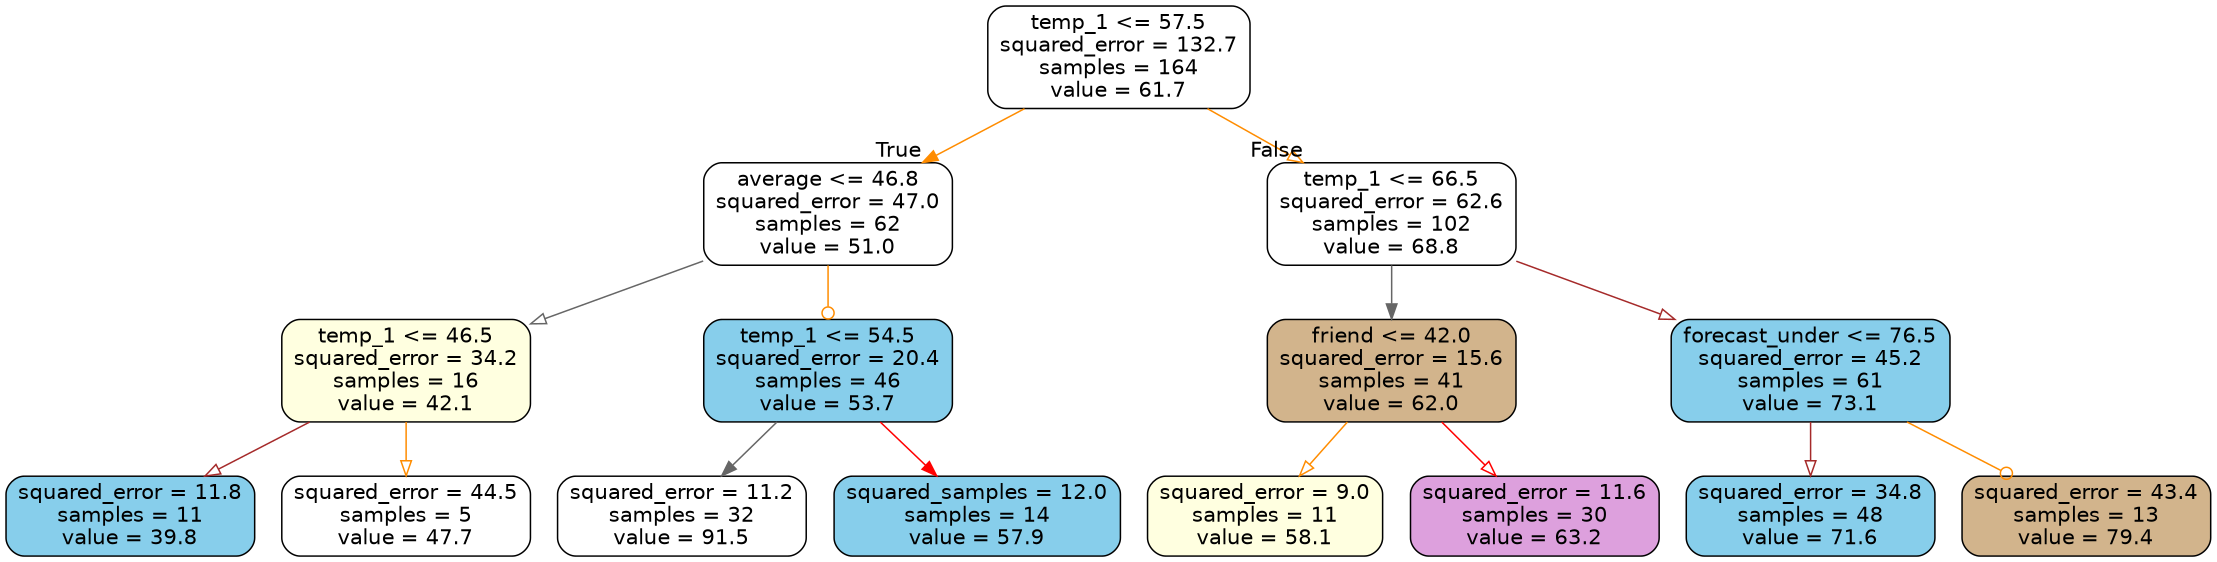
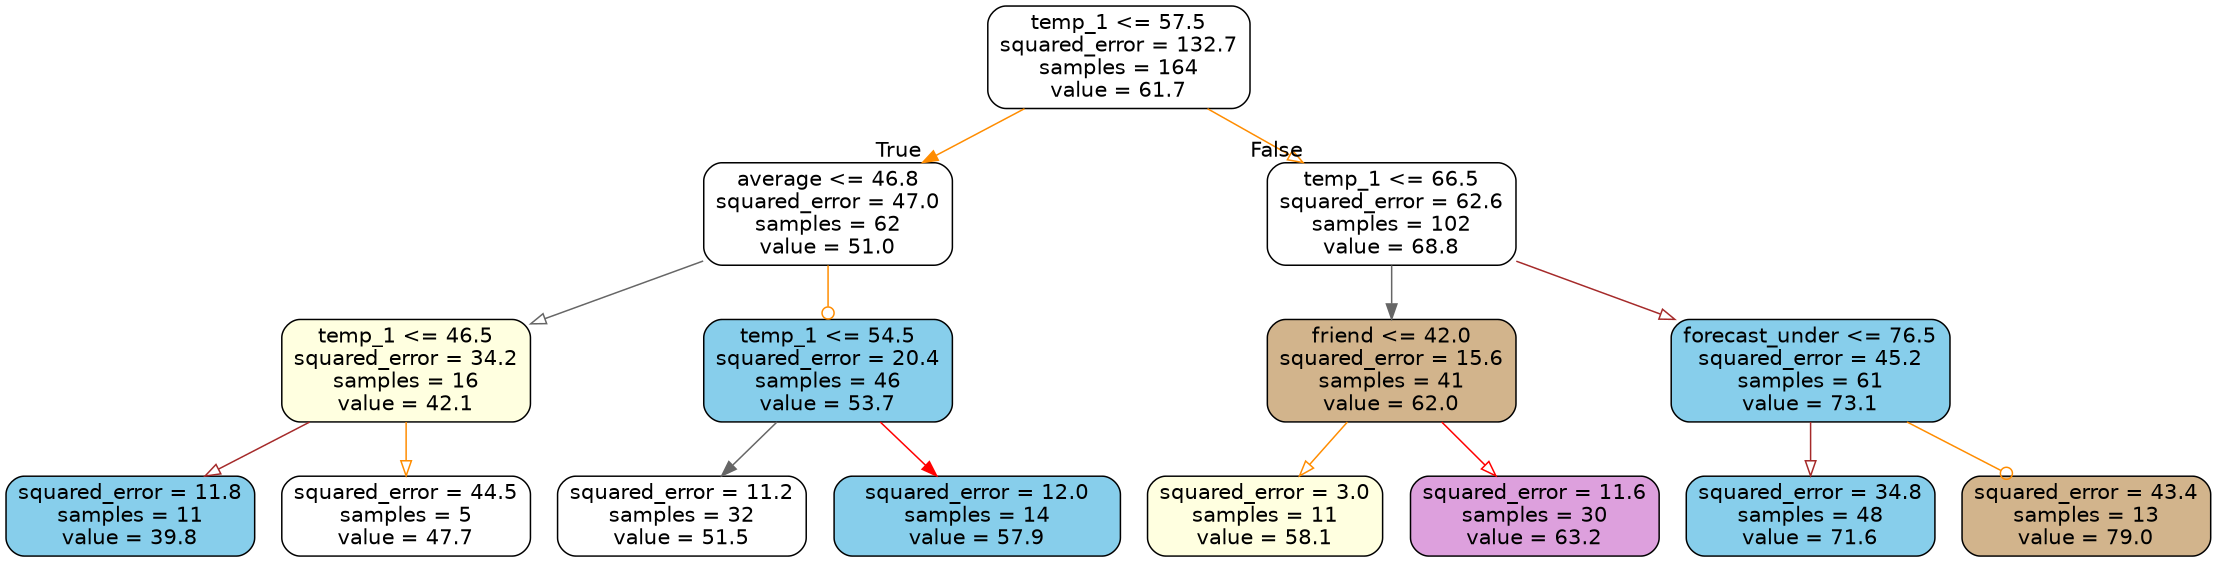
(682, 516) -> (682, 516)
(977, 516) -> (977, 516)
(1265, 516) -> (1265, 516)
(2086, 516) -> (2086, 516)
